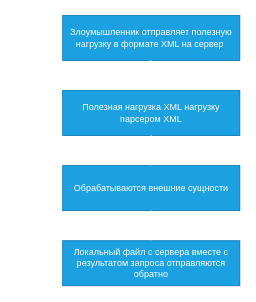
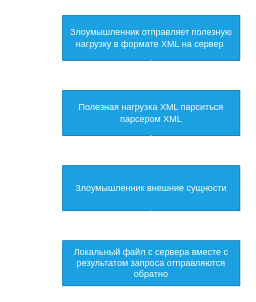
(151, 113) -> (151, 113)
(151, 188) -> (151, 188)
